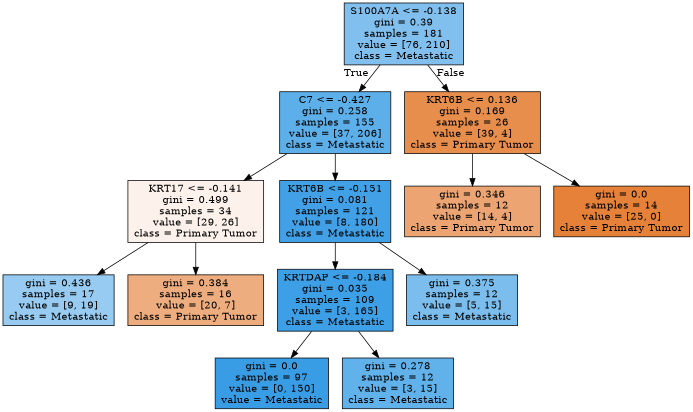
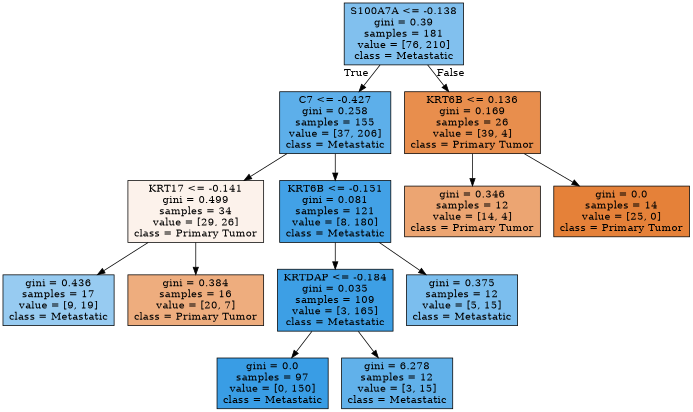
(272, 383) -> (273, 383)
(398, 383) -> (397, 383)
